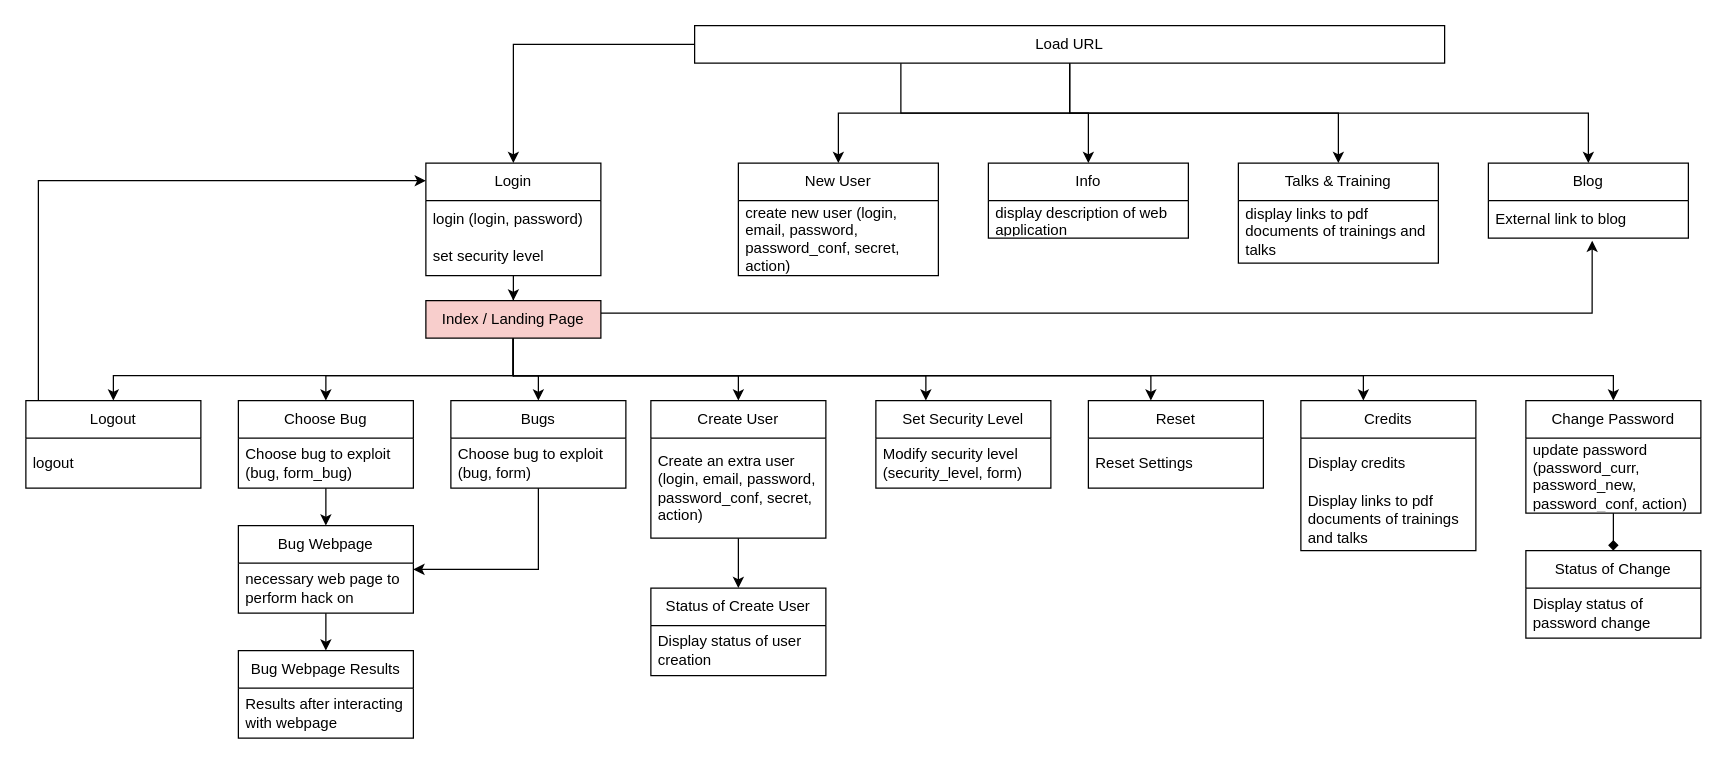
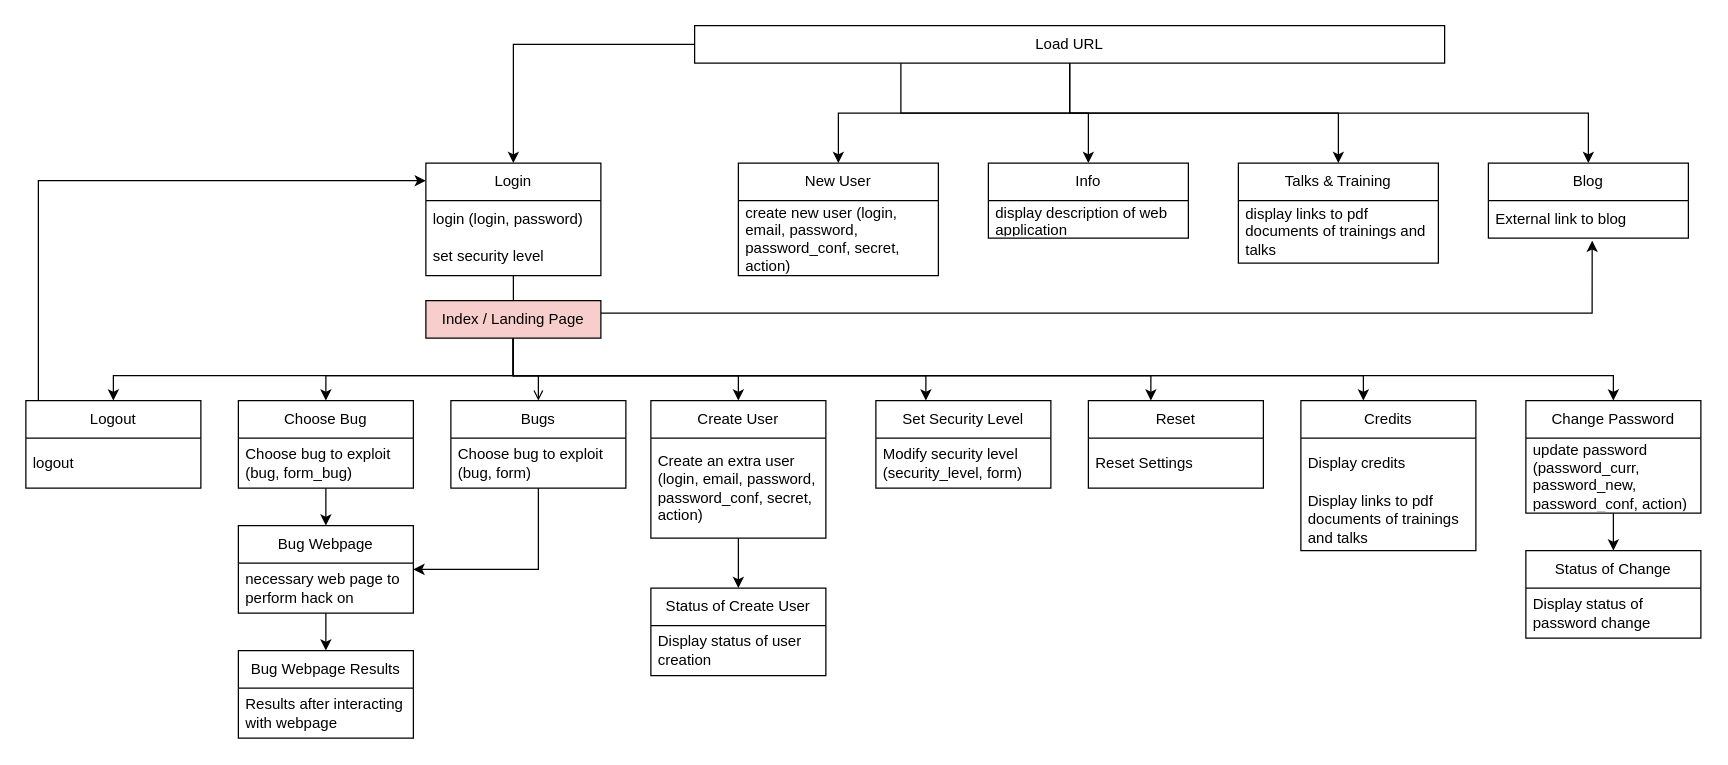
(513, 291) -> (513, 294)
(538, 391) -> (538, 393)
(1613, 540) -> (1613, 541)
